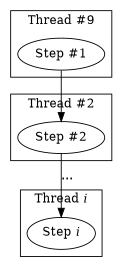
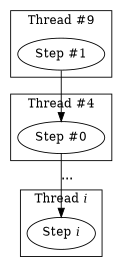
(61, 104) -> (61, 104)
(61, 138) -> (61, 138)
